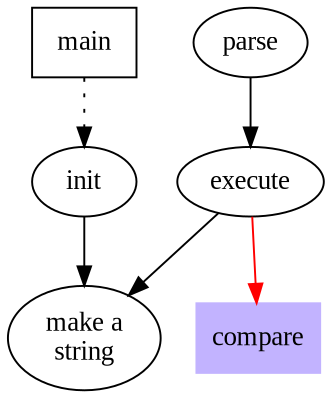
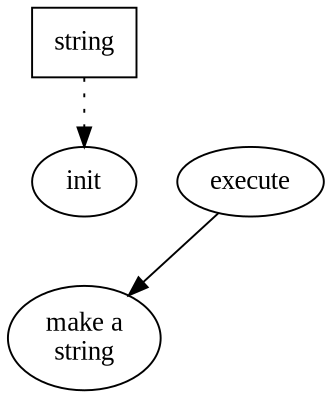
(84, 43) -> (84, 43)
(251, 43) -> none
(84, 241) -> none
(258, 338) -> none
